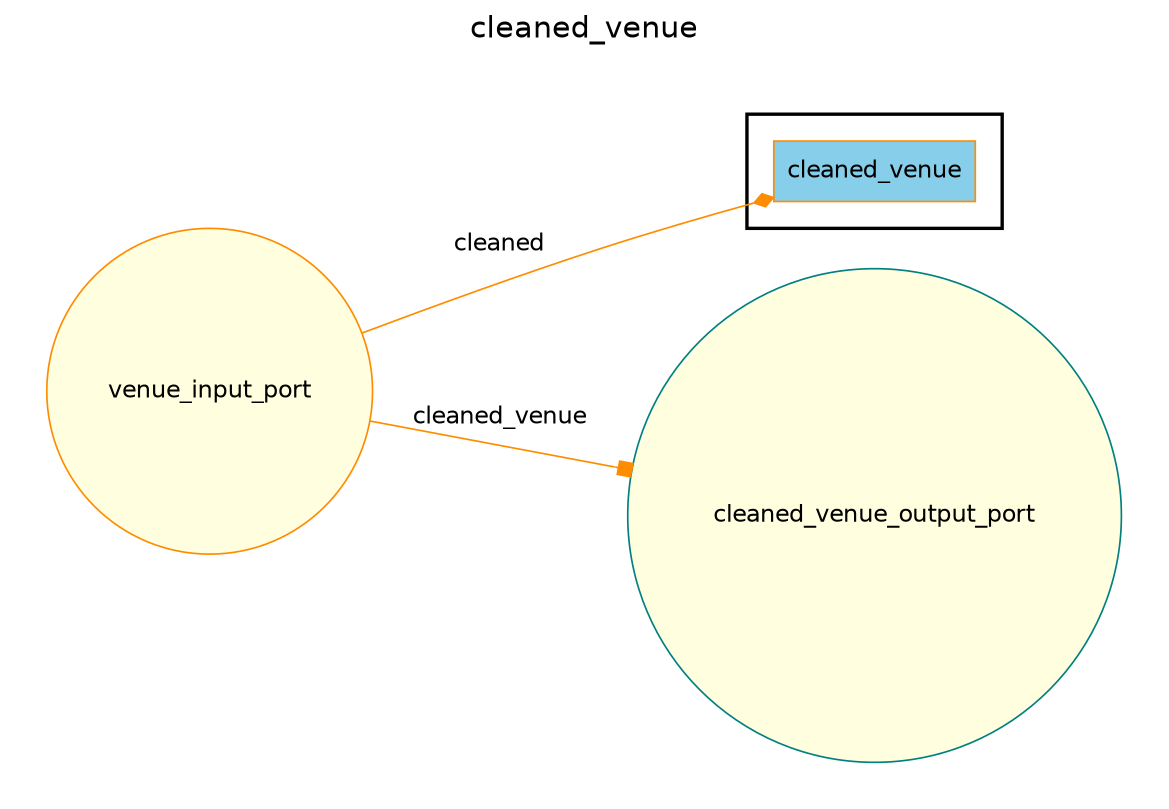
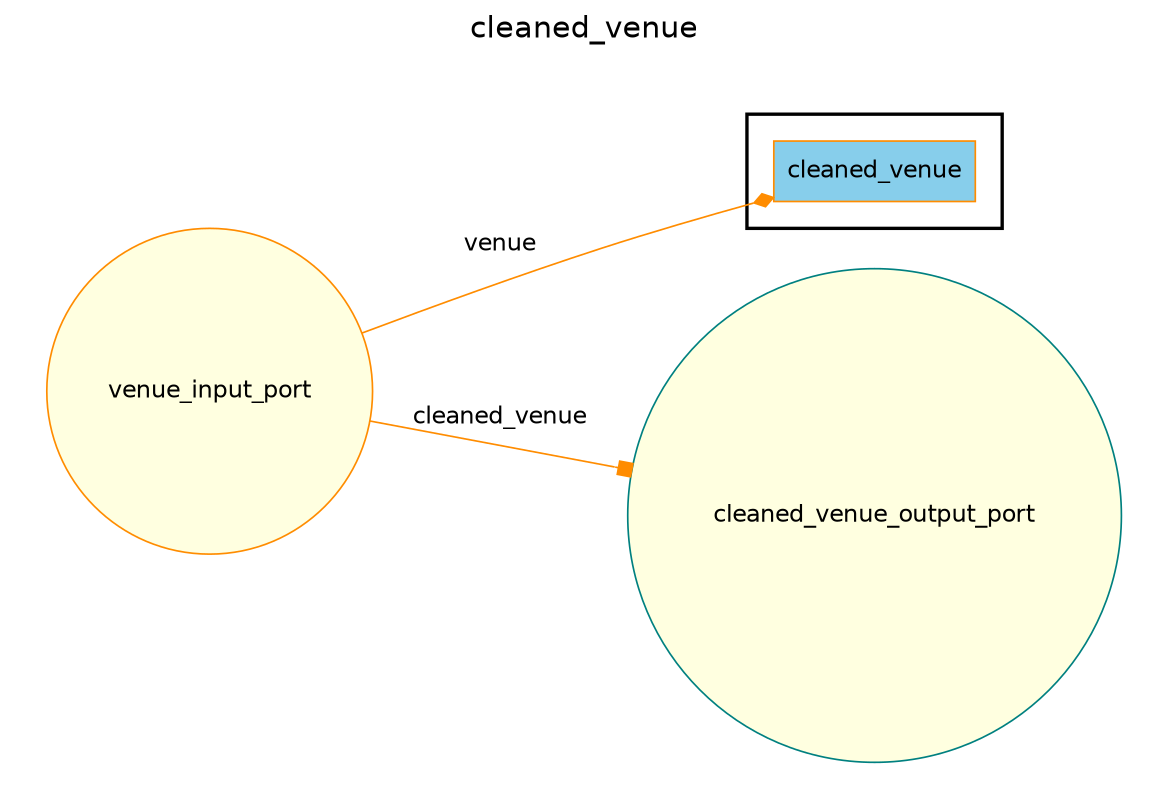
(500, 244) -> (500, 244)
